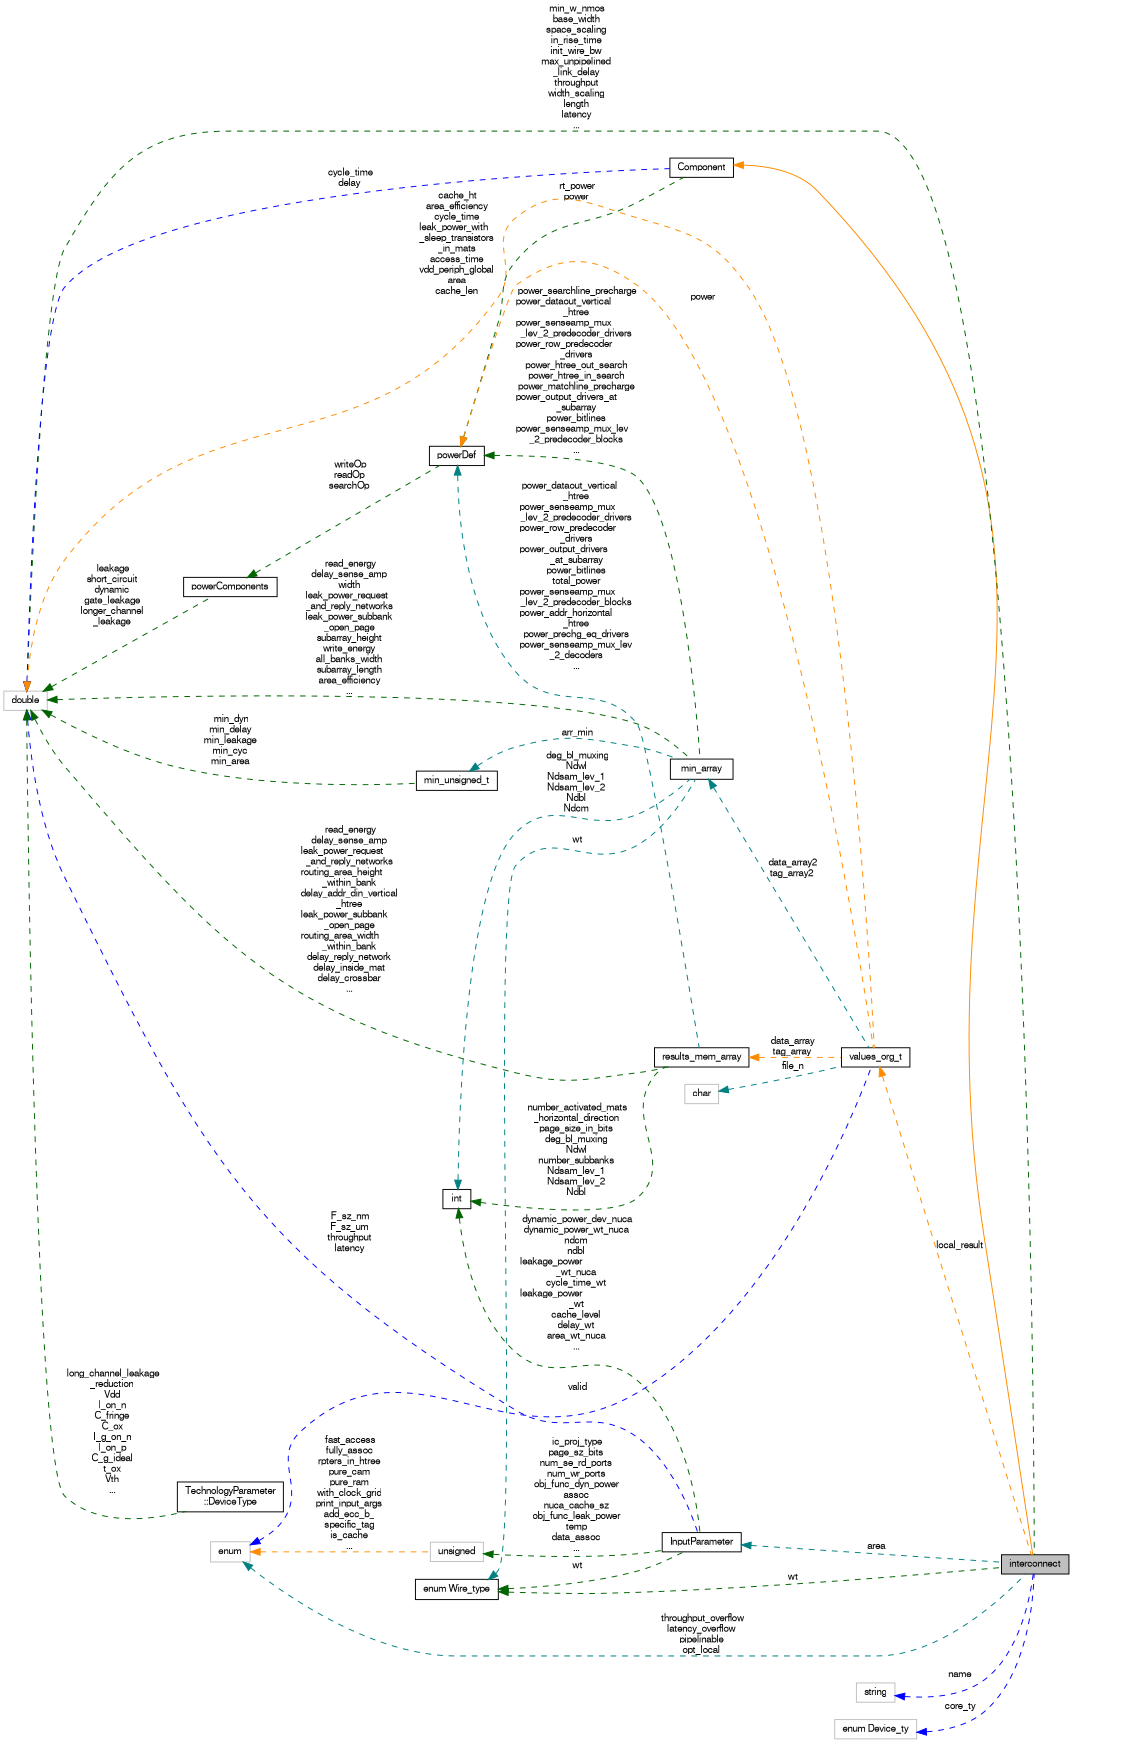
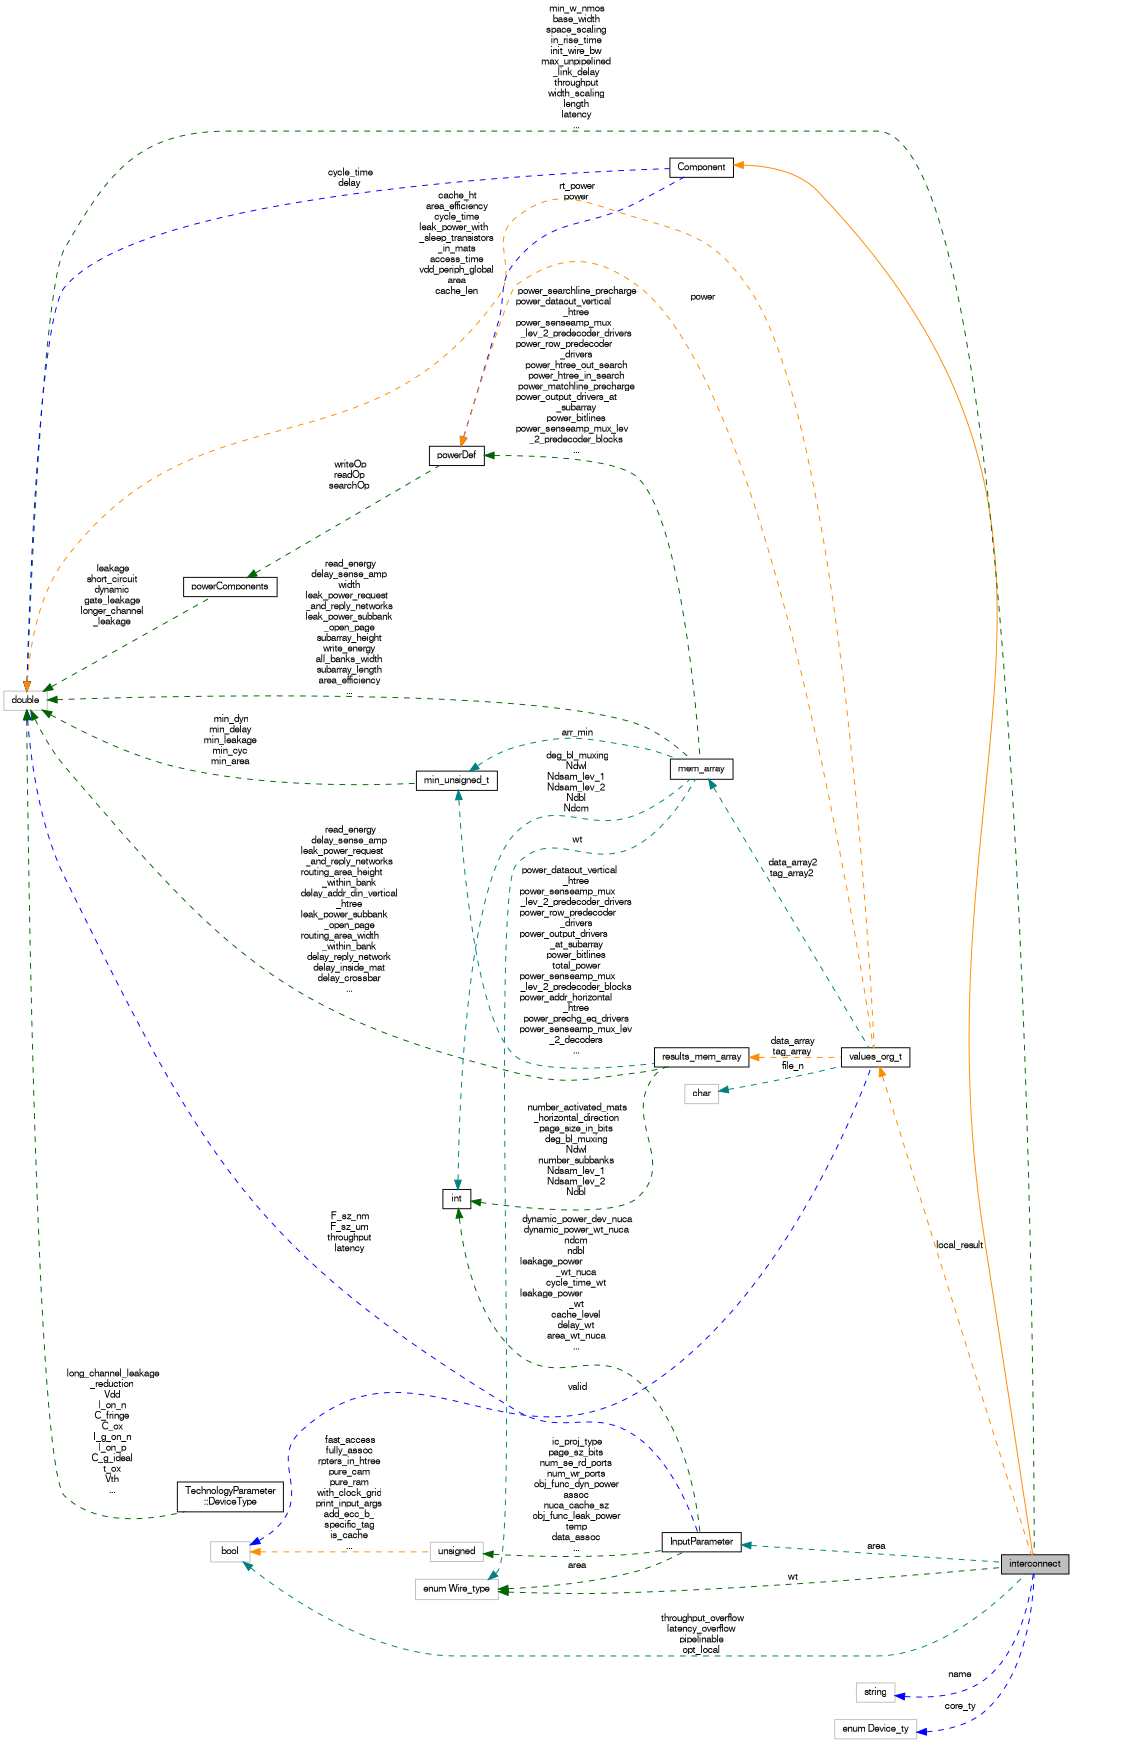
(518, 259) -> (518, 259)
(619, 708) -> (488, 1001)
(702, 769) -> (702, 769)
(230, 1552) -> (230, 1552)
(576, 1566) -> (576, 1566)
(457, 1589) -> (457, 1589)
